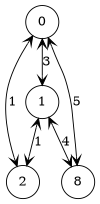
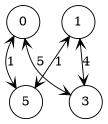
(42, 62) -> none
(23, 182) -> (26, 102)
(78, 182) -> (86, 102)
